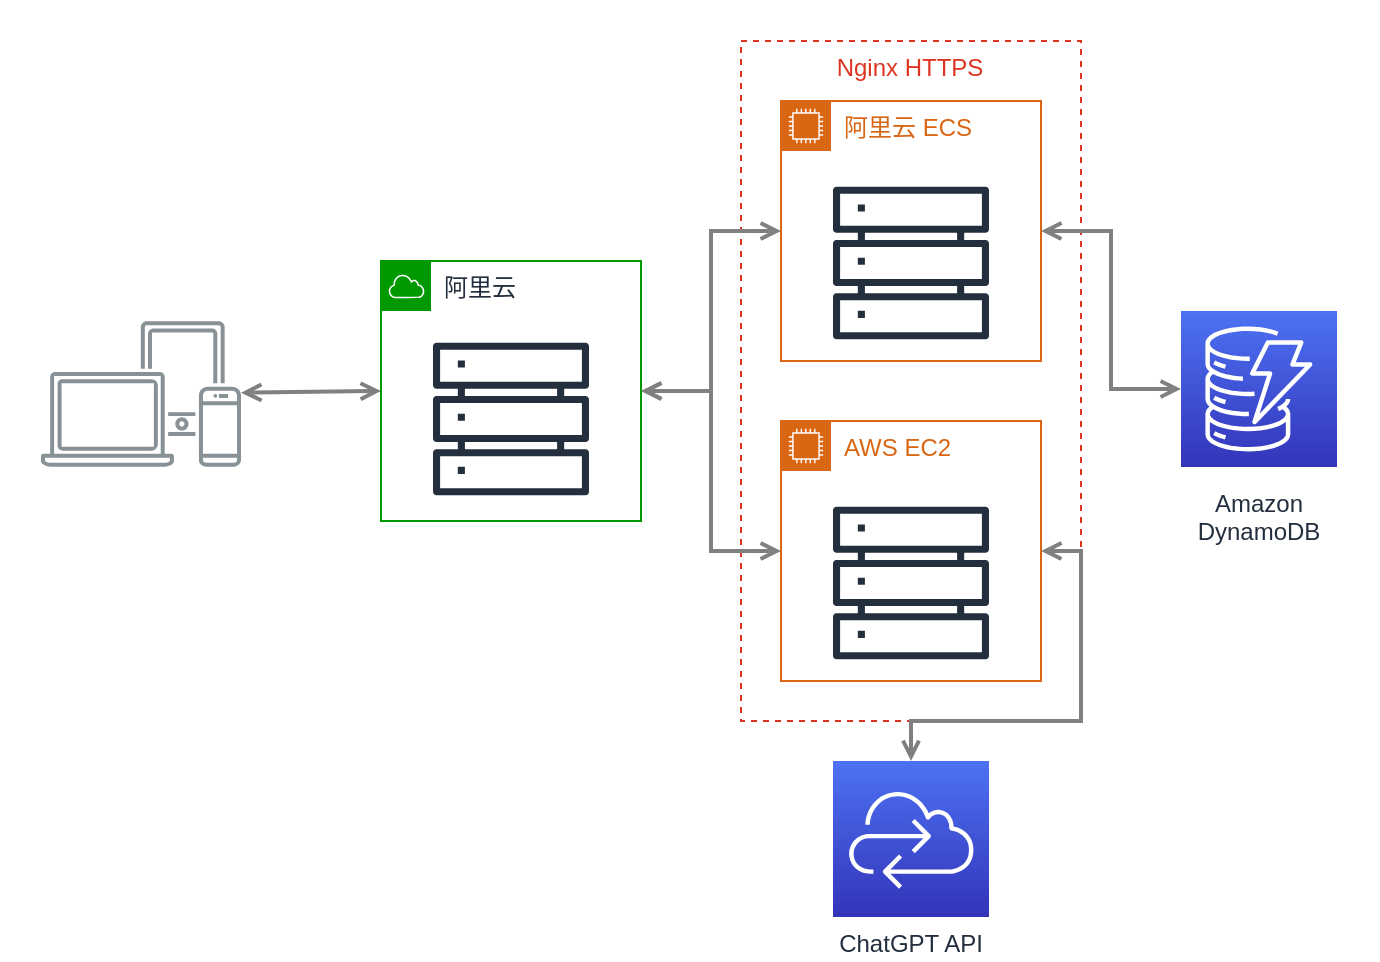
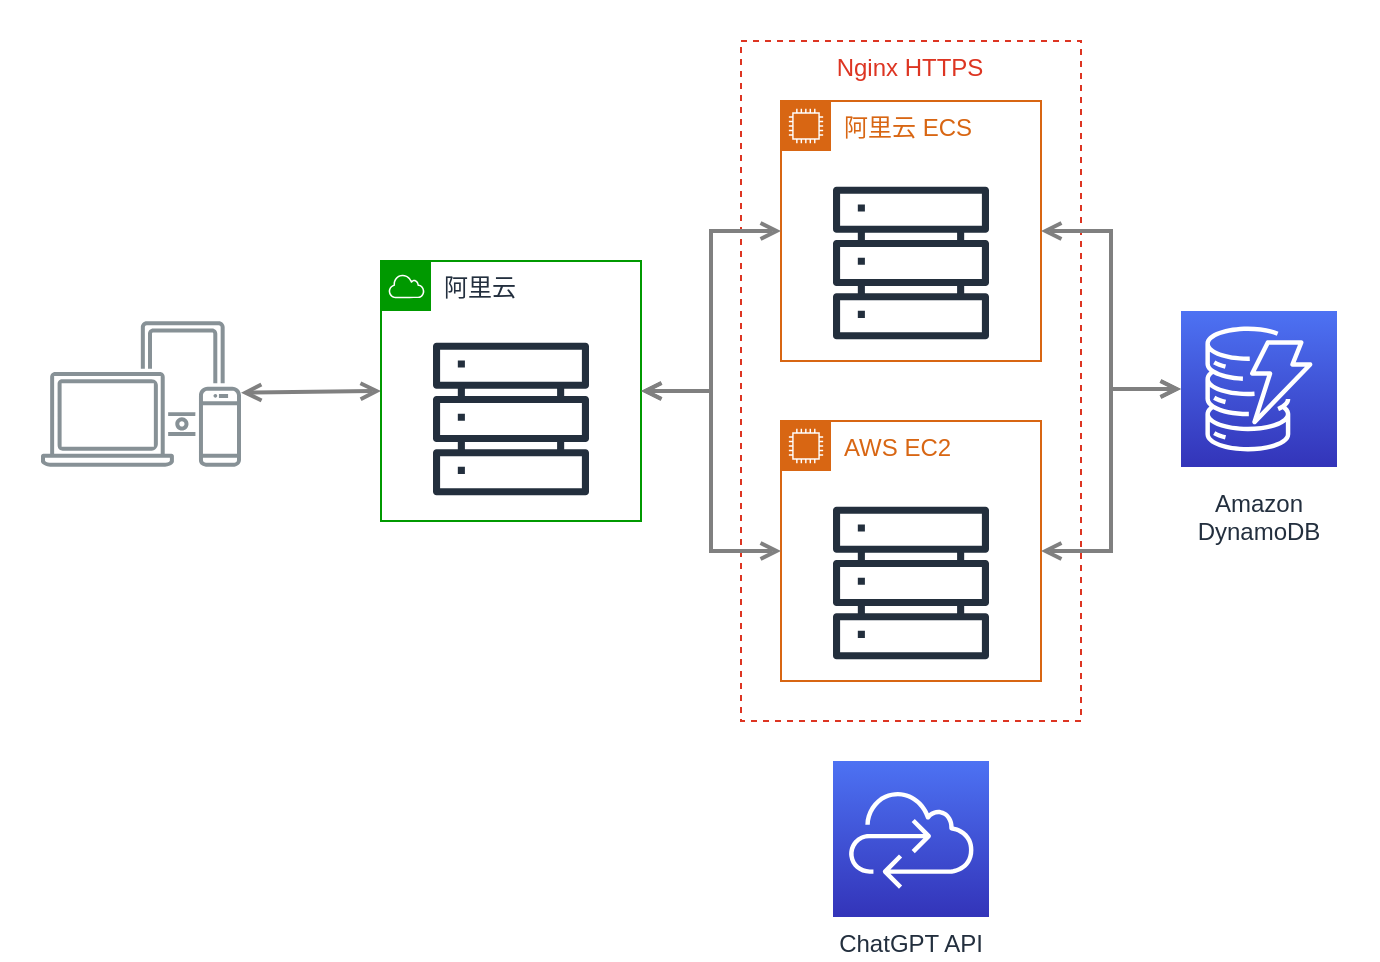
(1068, 721) -> (1111, 489)
